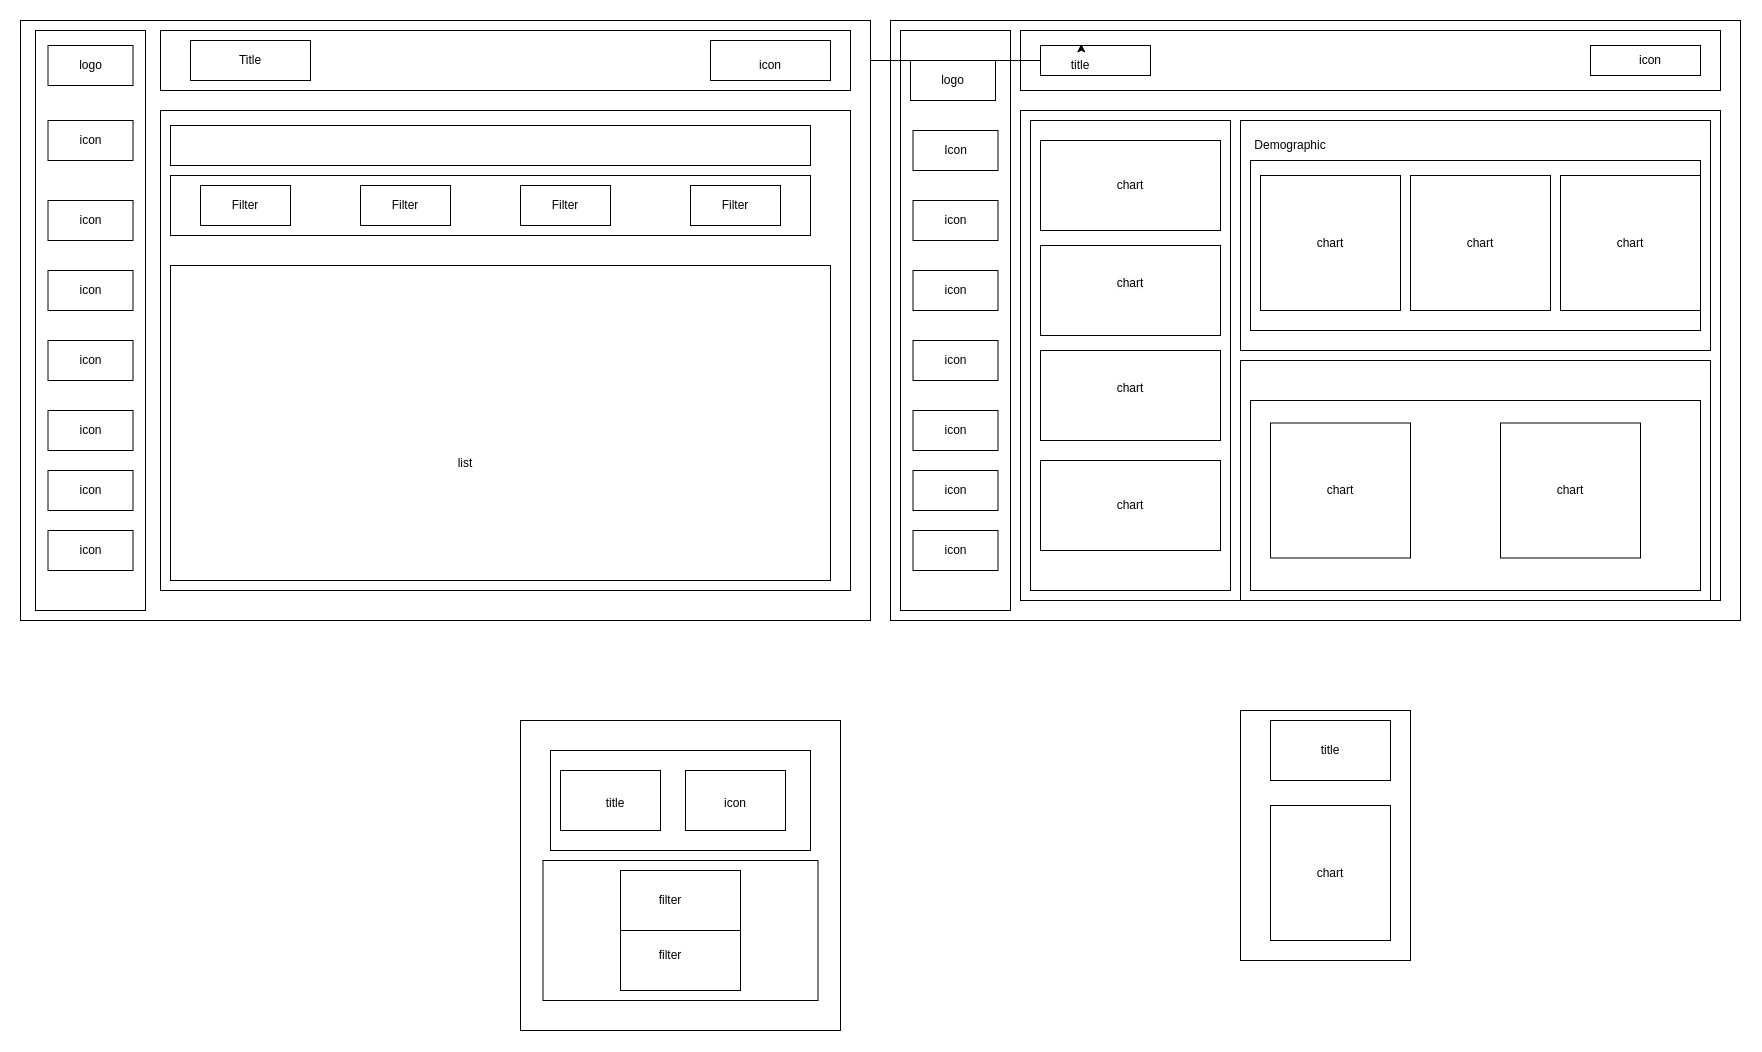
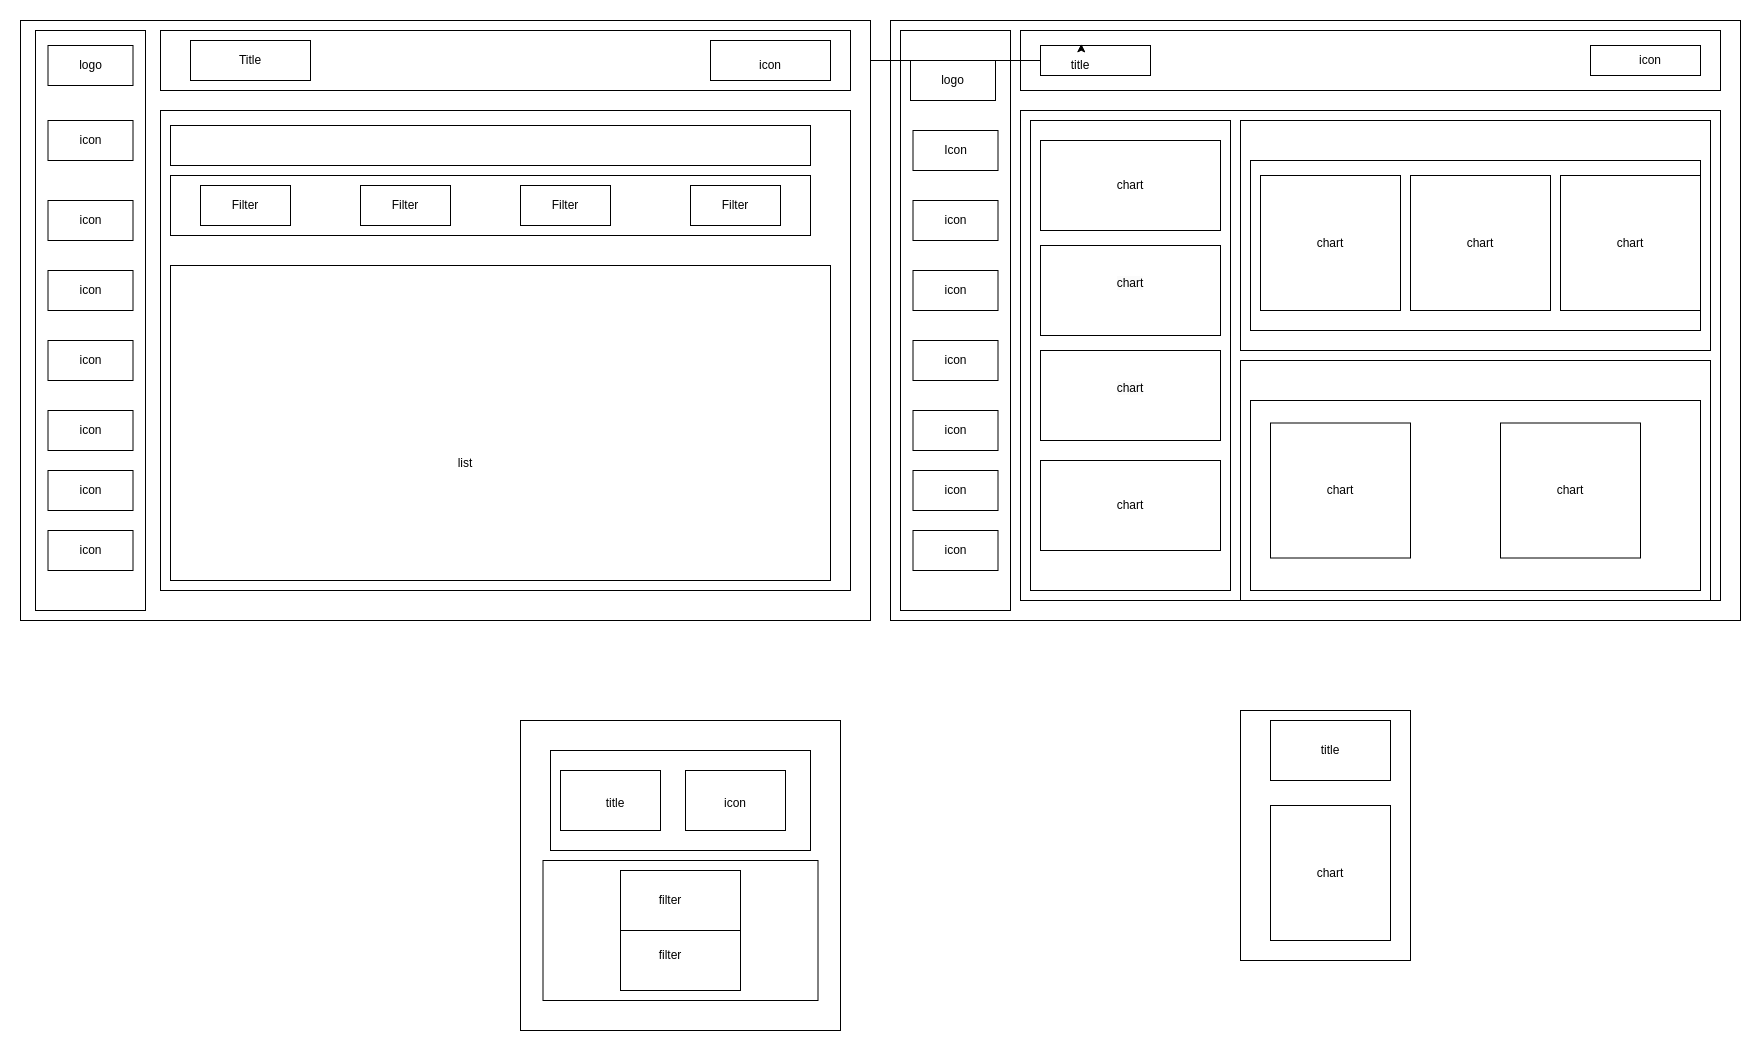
(1291, 146) -> none
